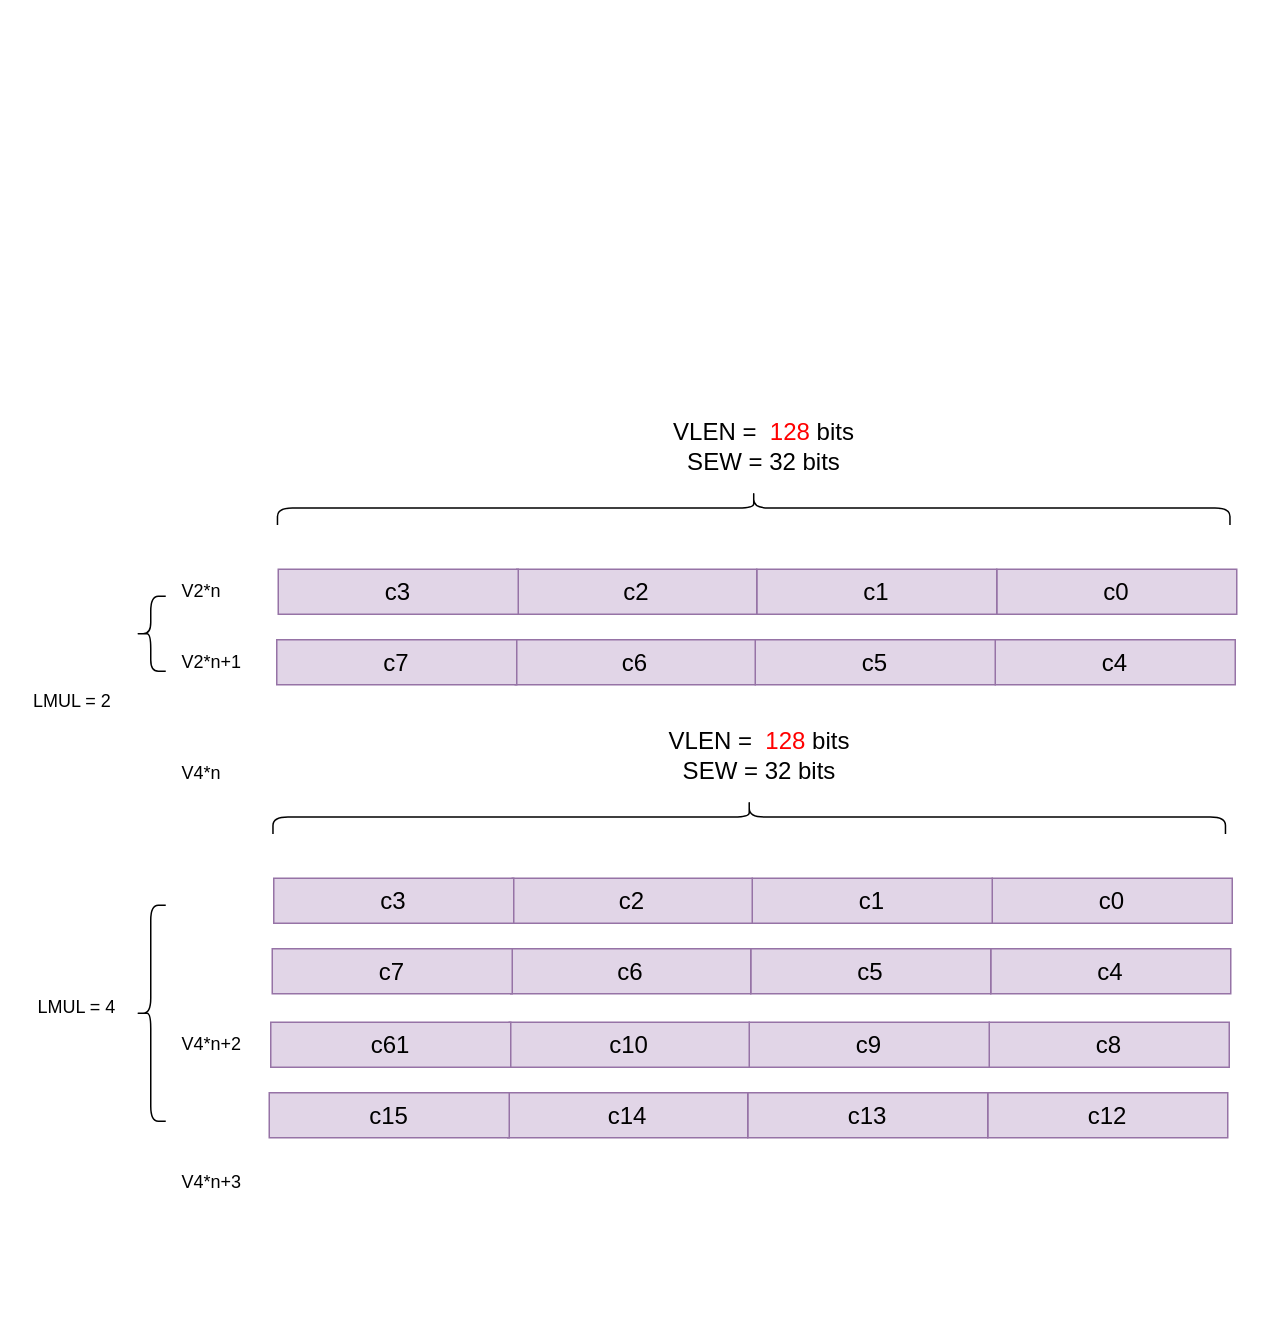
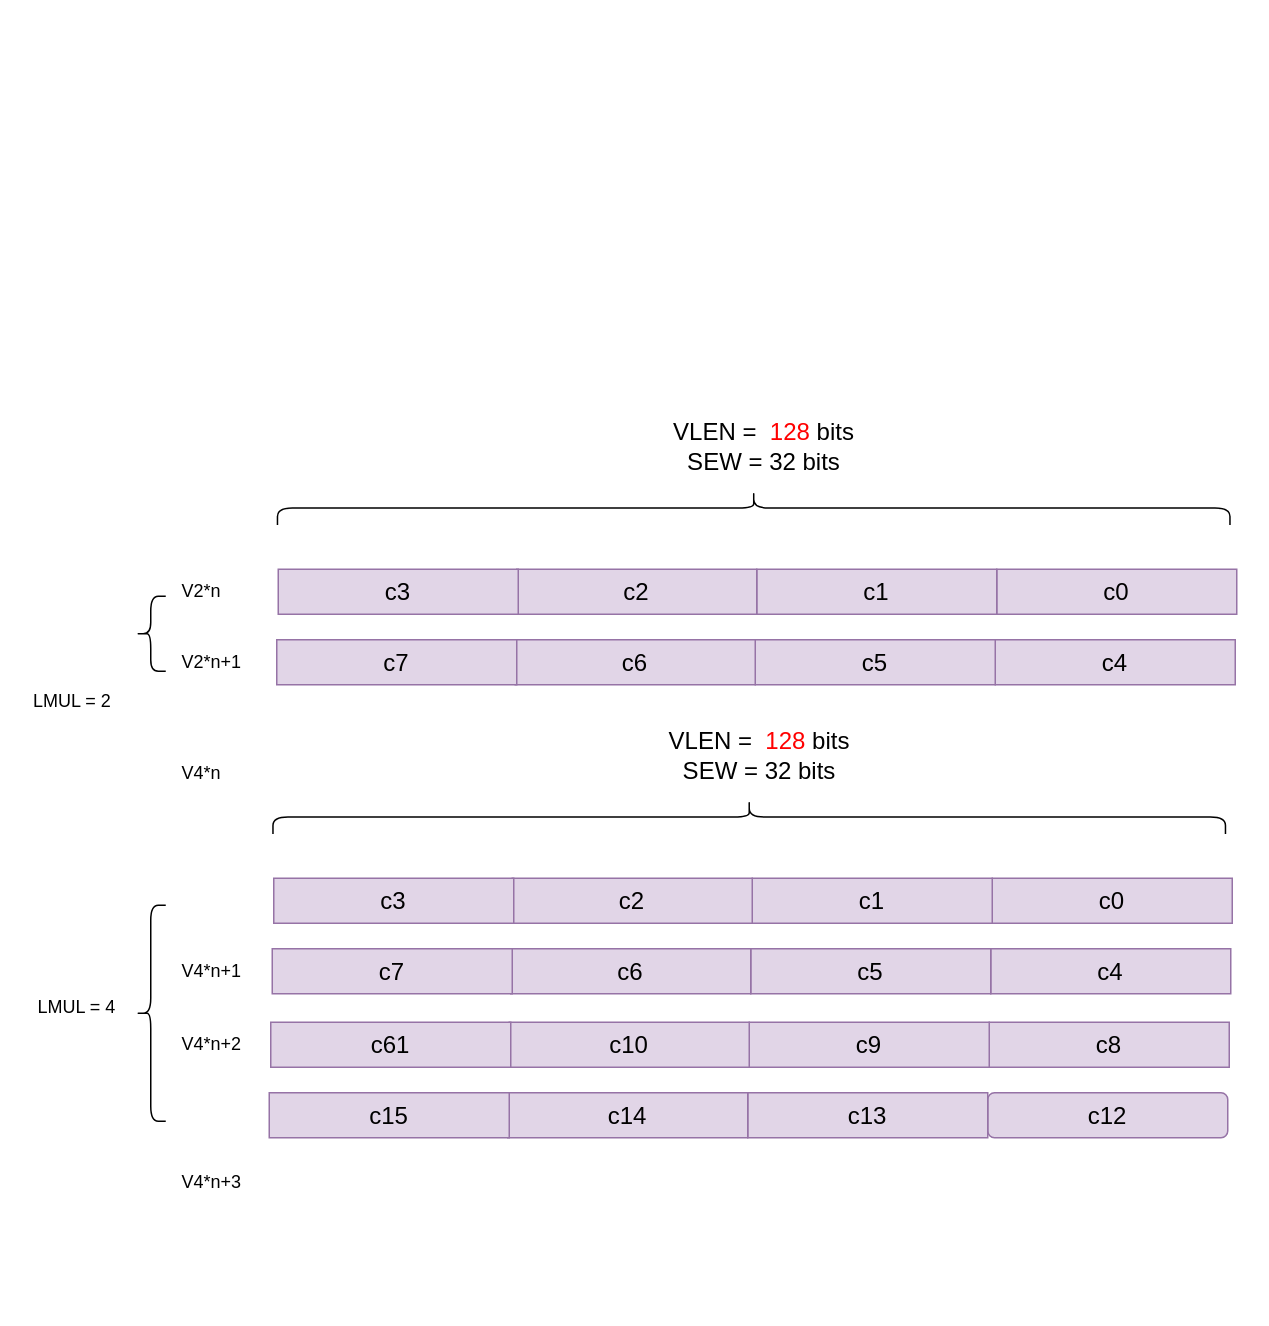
none -> (224, 971)
(1108, 1115) -> (1108, 1115)
